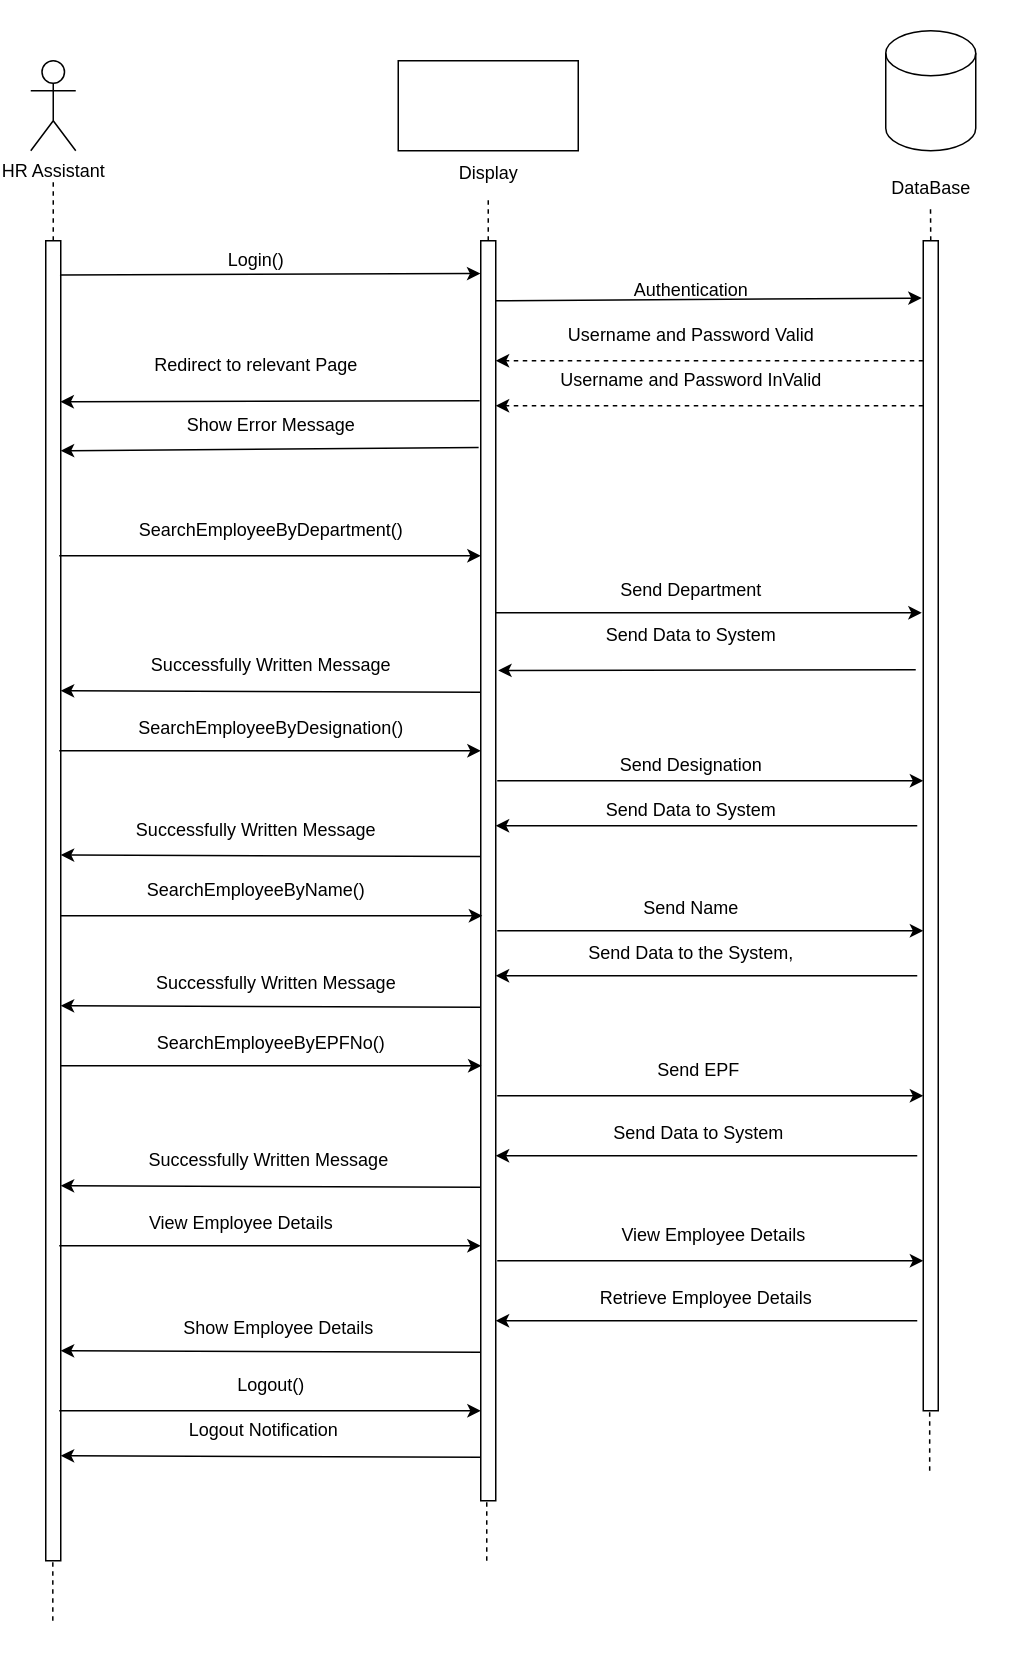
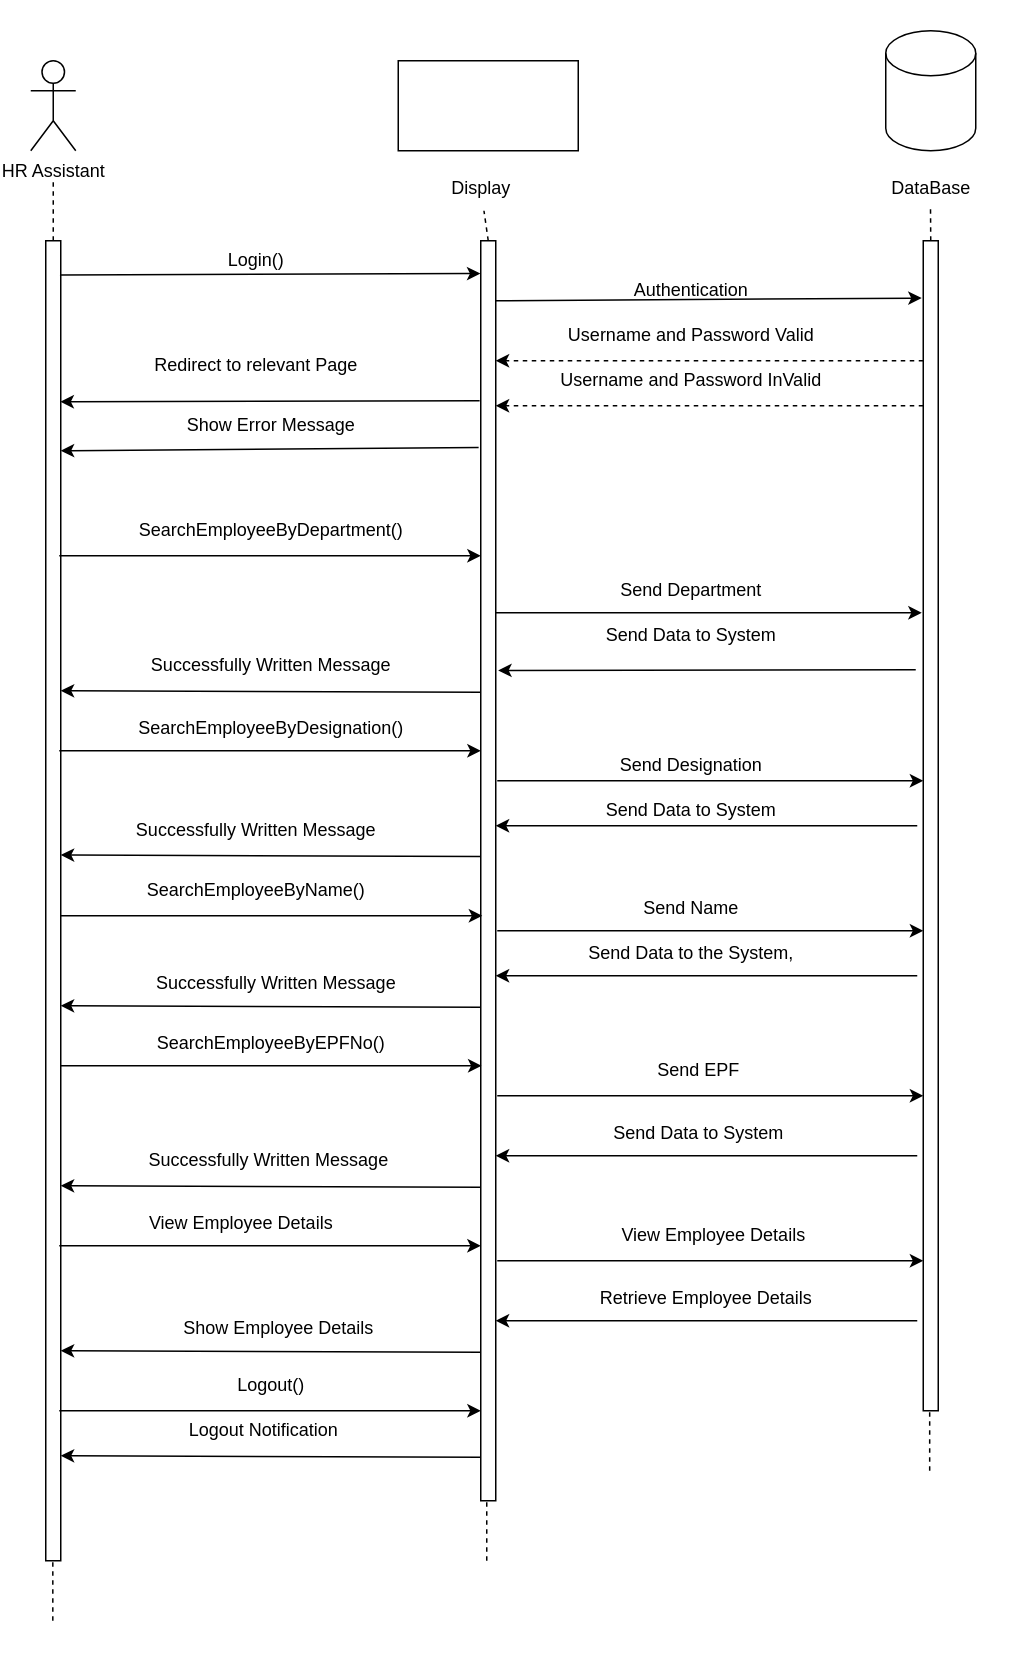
(488, 173) -> (481, 188)
